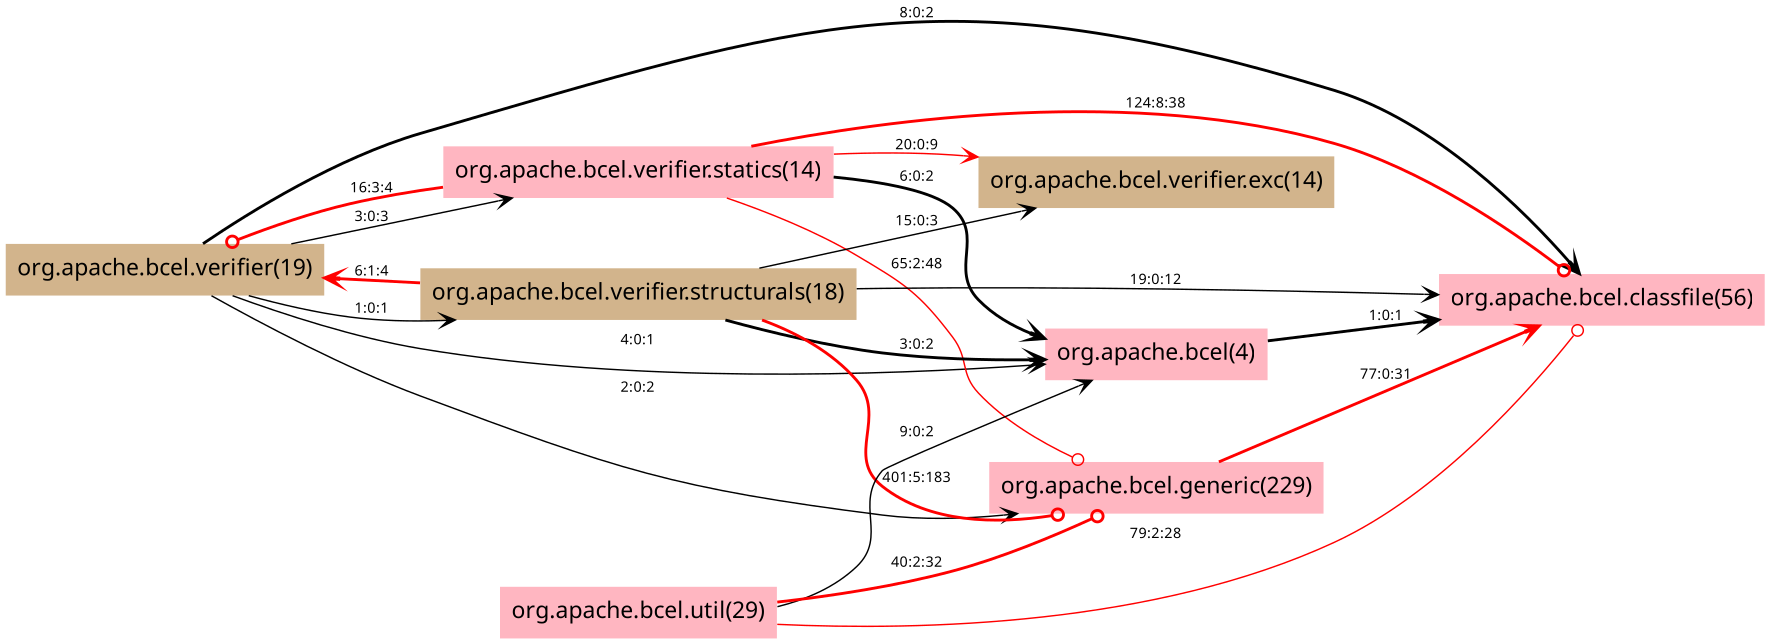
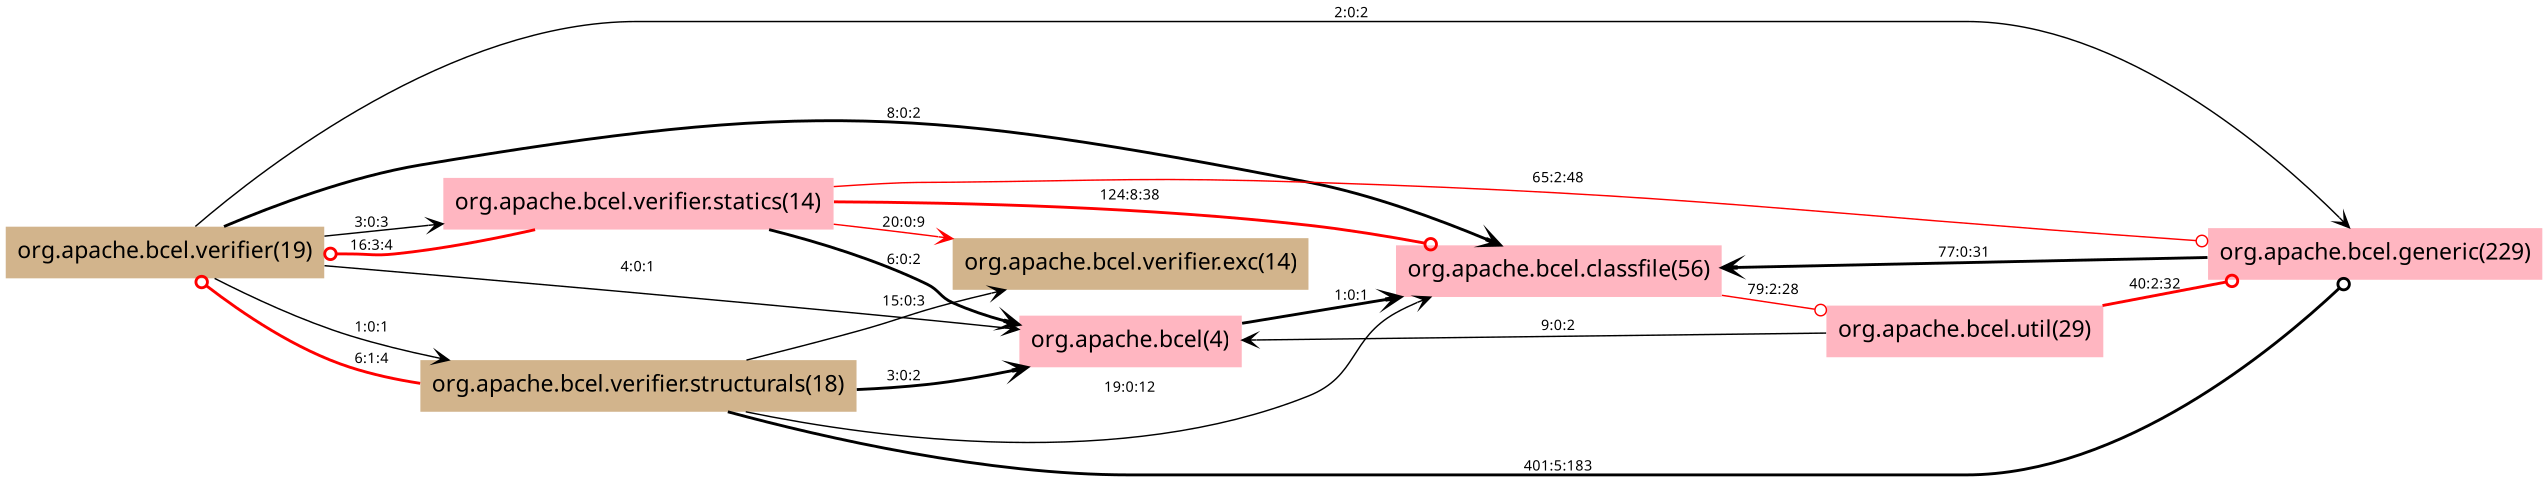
(380, 281) -> (307, 349)
(1372, 397) -> (1972, 262)
(868, 466) -> (1557, 475)
(1217, 584) -> (1768, 302)
